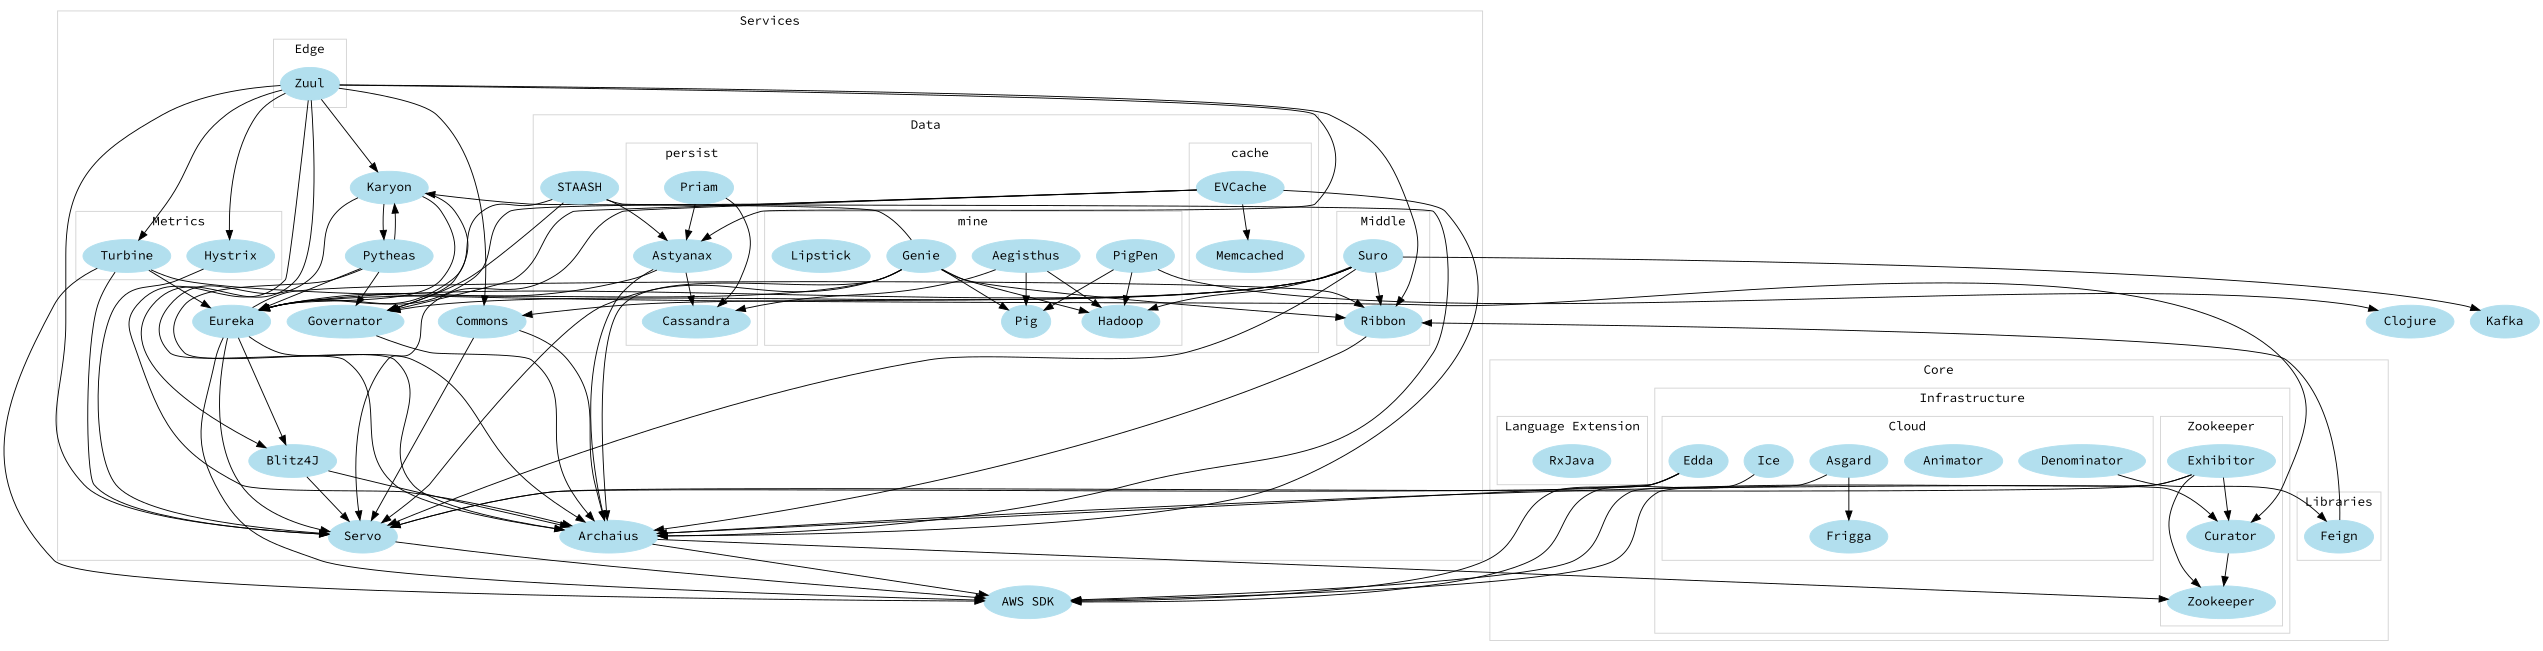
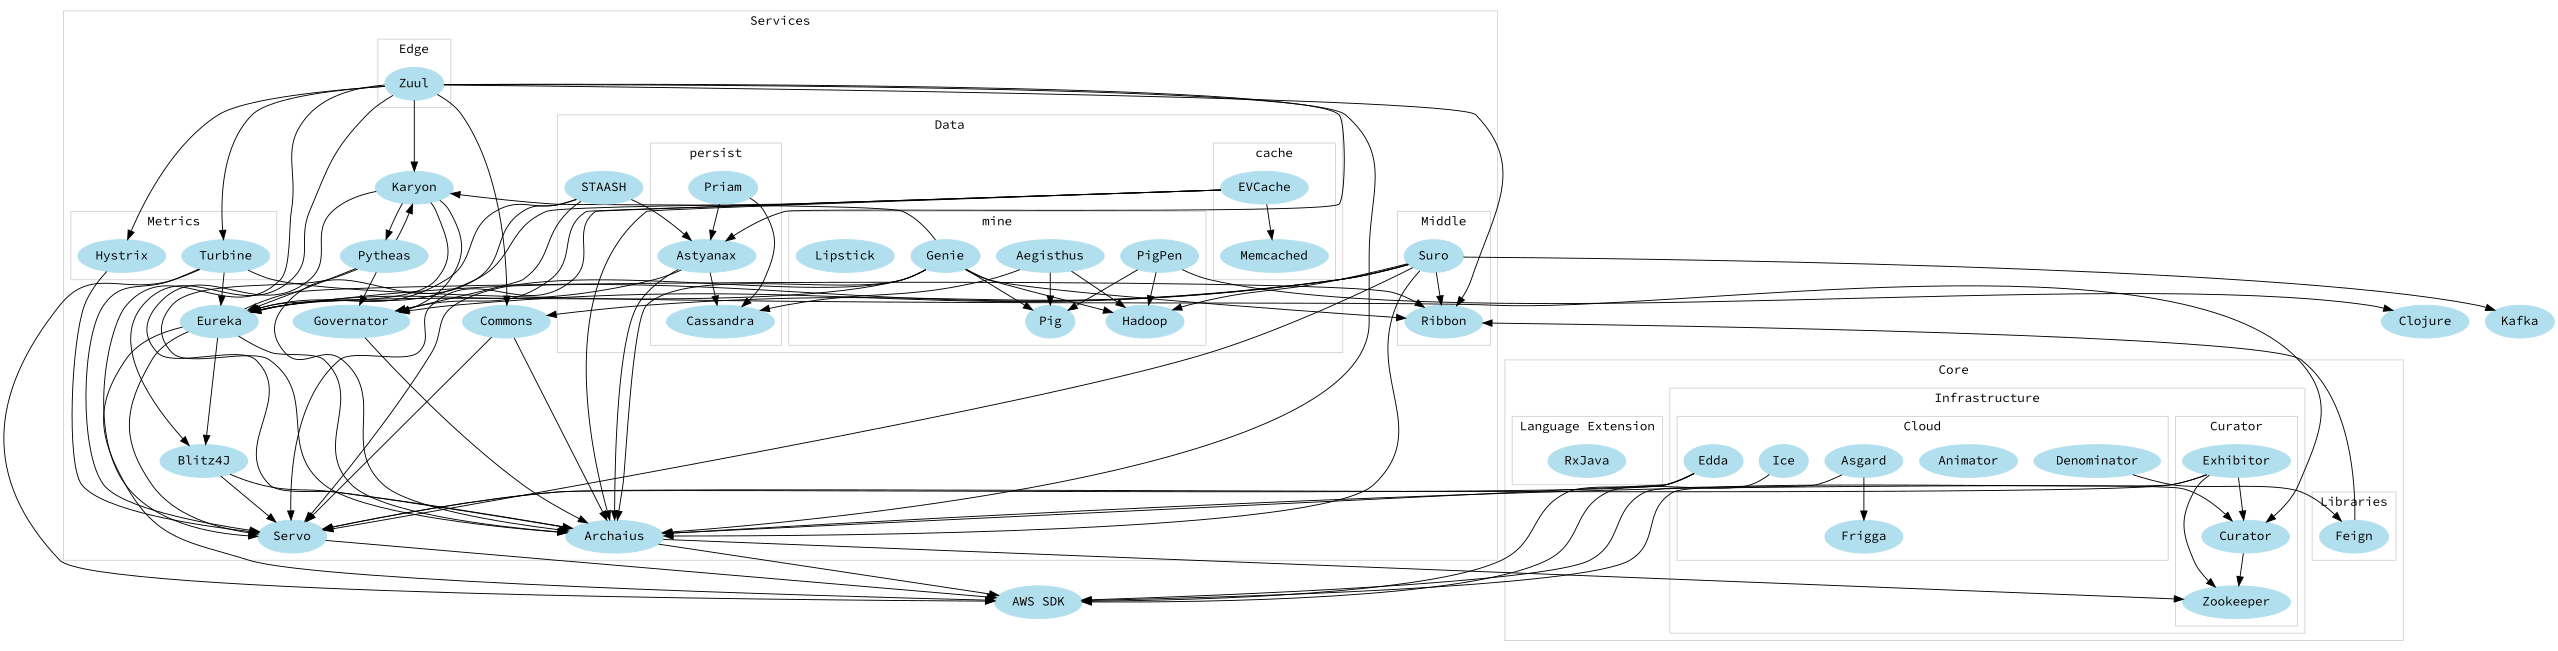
(2221, 427) -> (2237, 427)
(1023, 460) -> (1141, 524)
